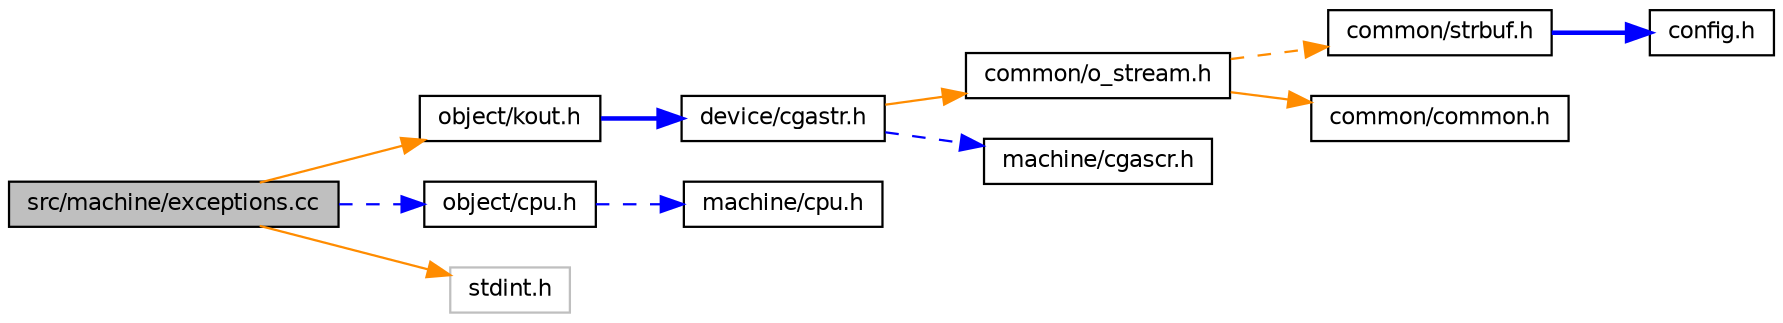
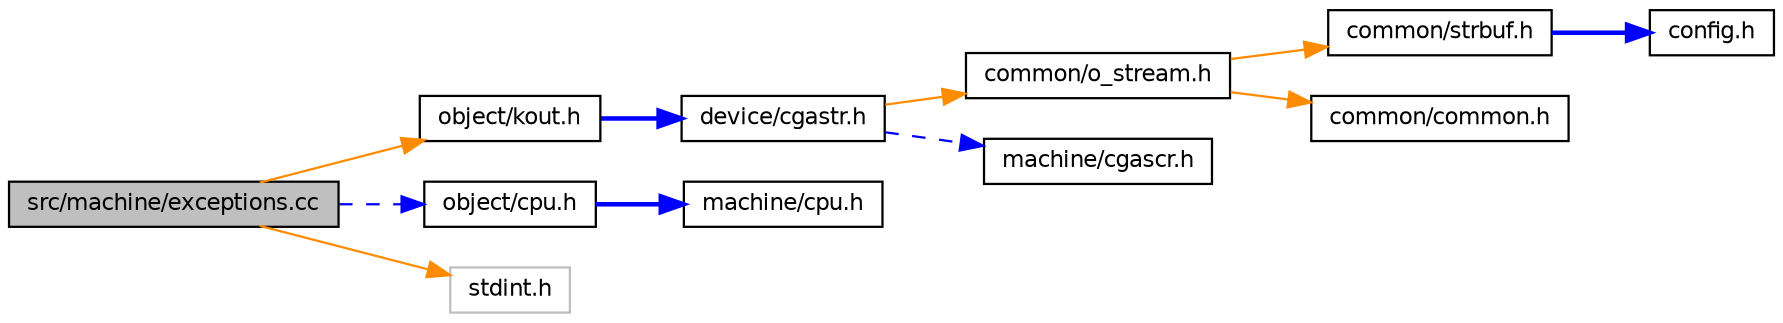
(1268, 54) -> (1268, 54)
(628, 204) -> (628, 204)
